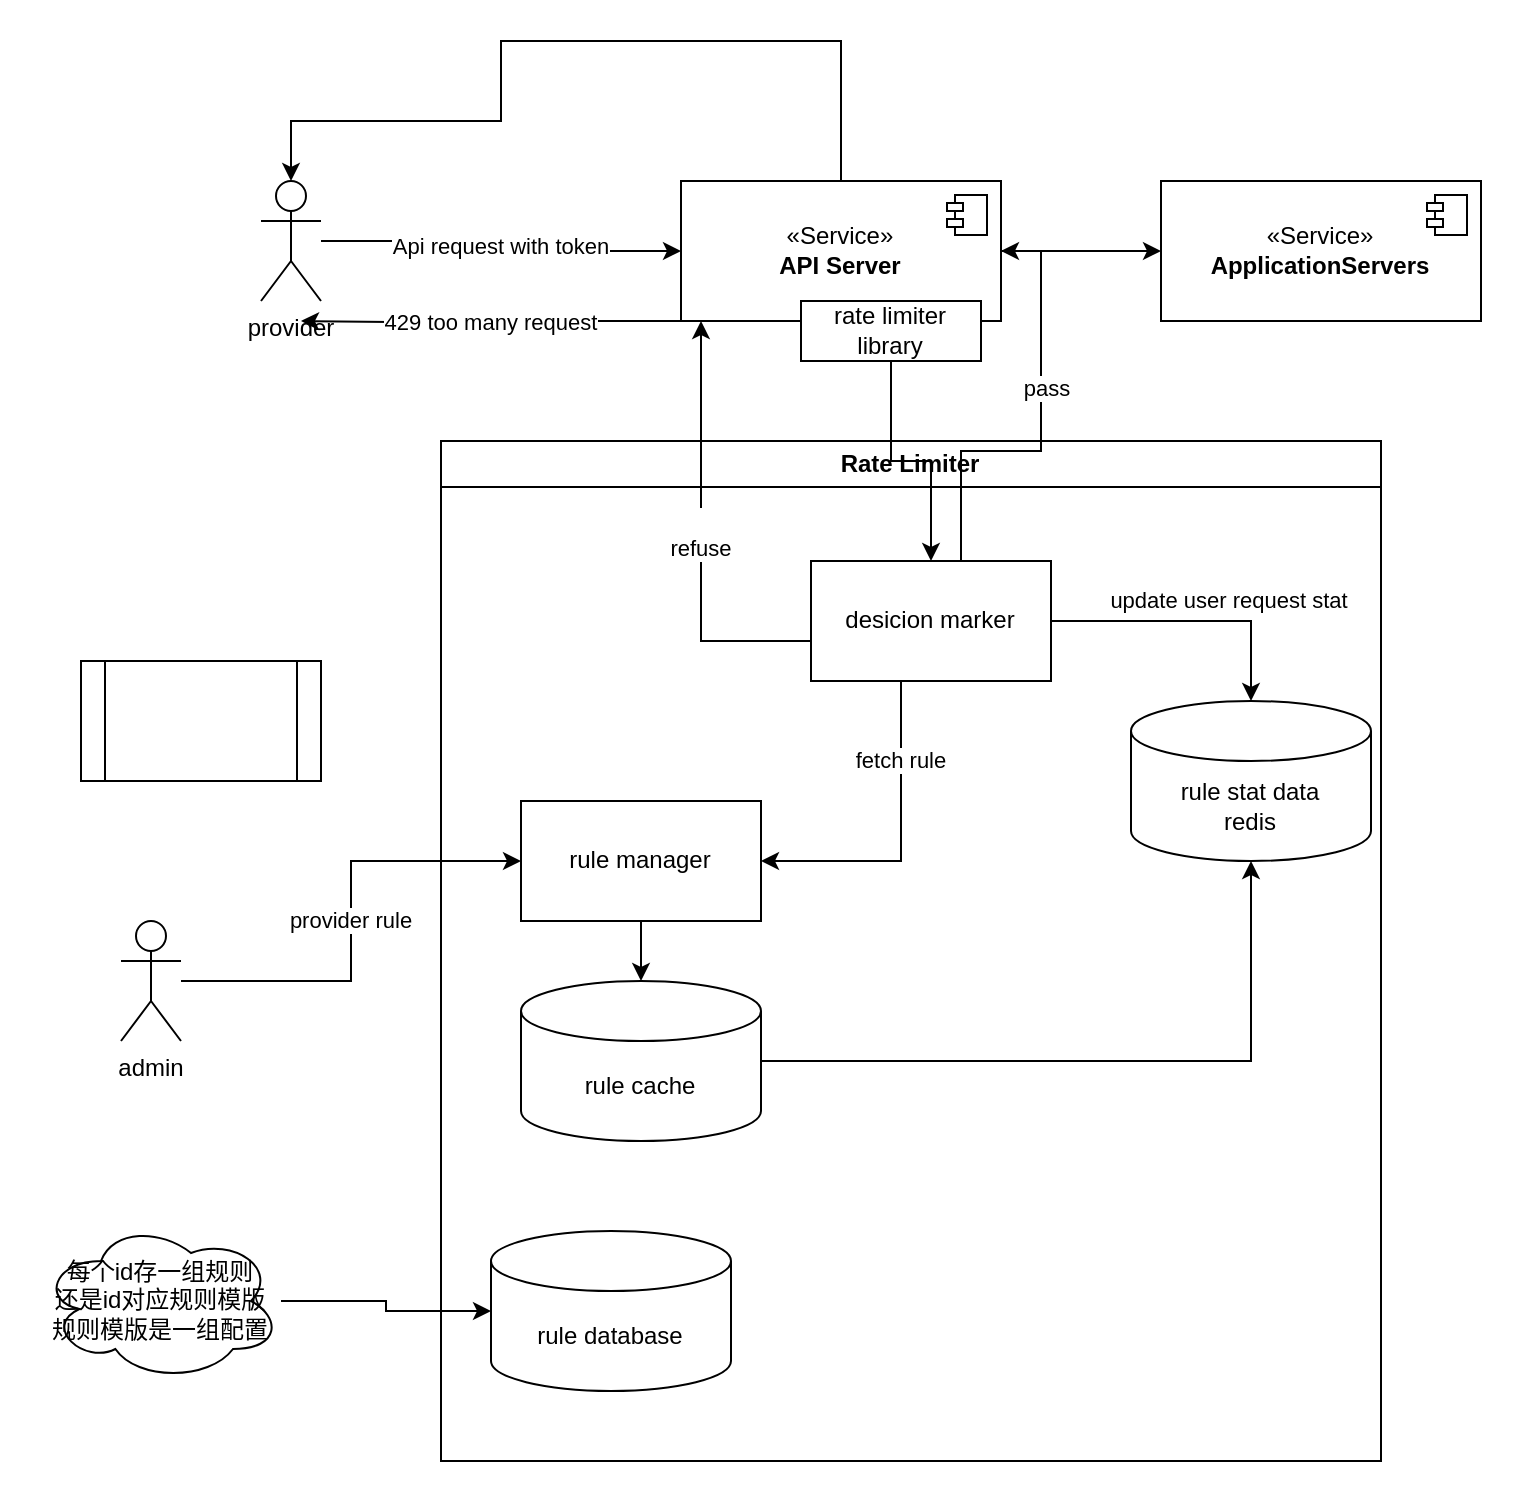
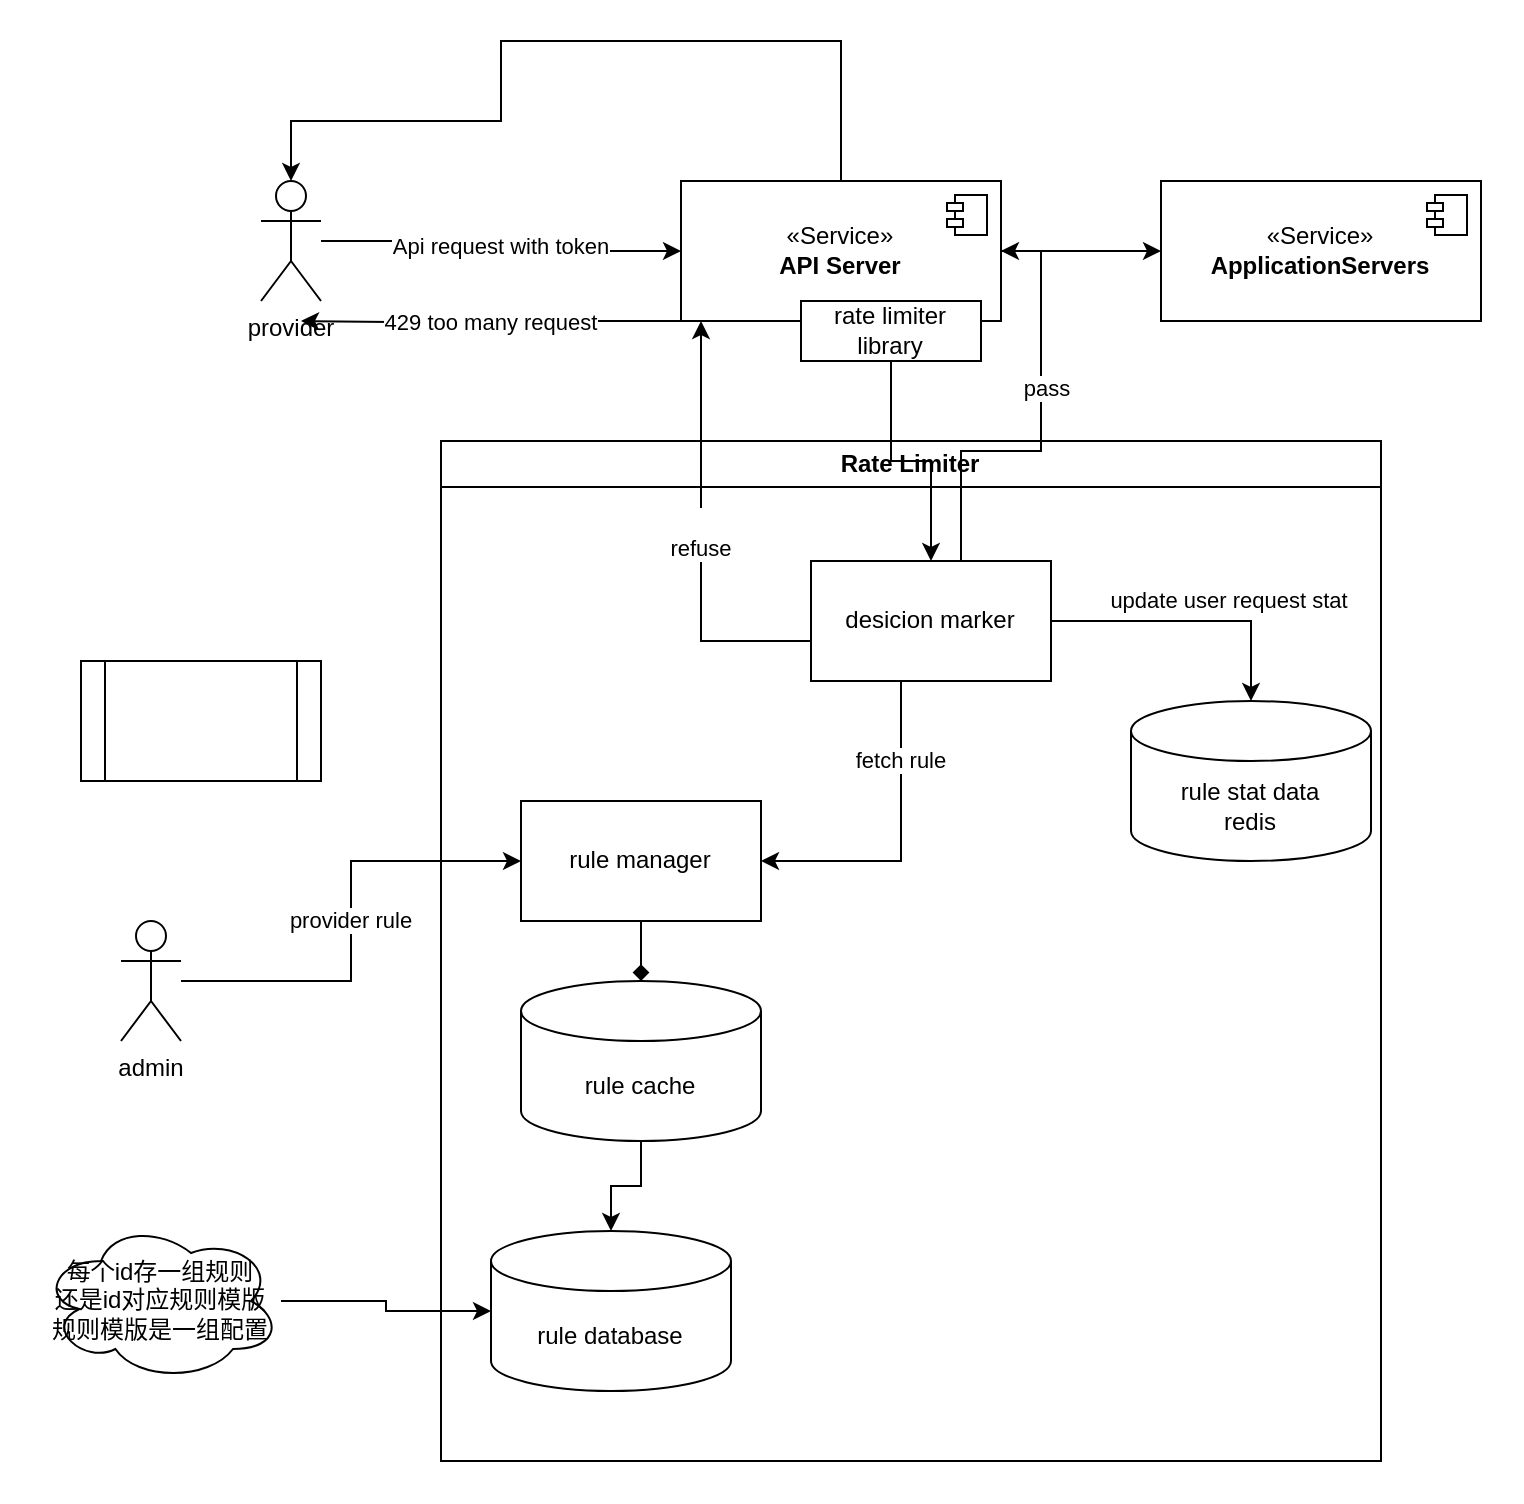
(641, 966) -> (641, 965)
(1099, 1061) -> (633, 1186)
